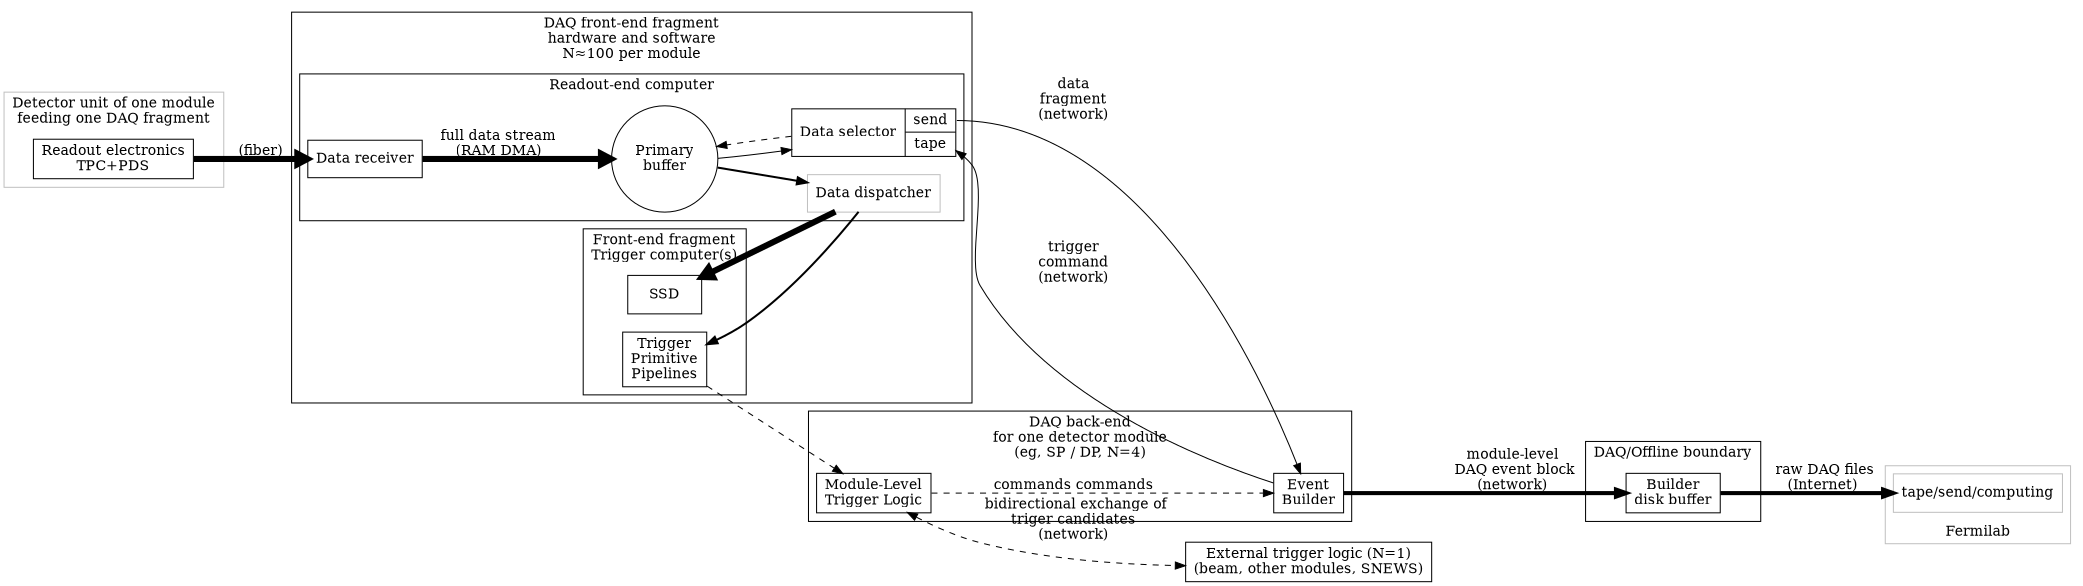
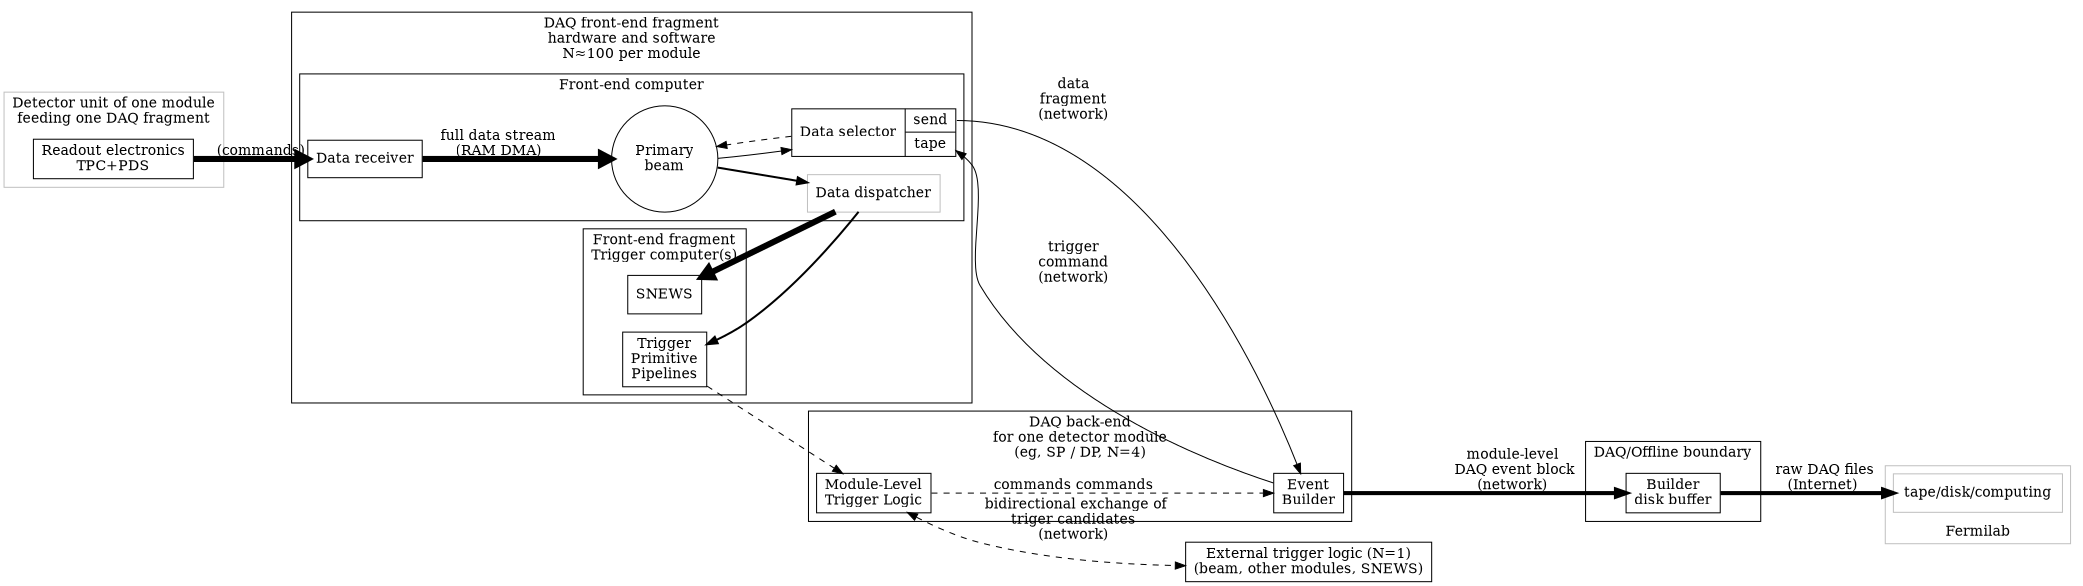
(632, 86) -> (632, 86)
(259, 151) -> (259, 151)
(665, 159) -> (665, 159)
(665, 295) -> (665, 295)
(1978, 493) -> (1978, 493)
